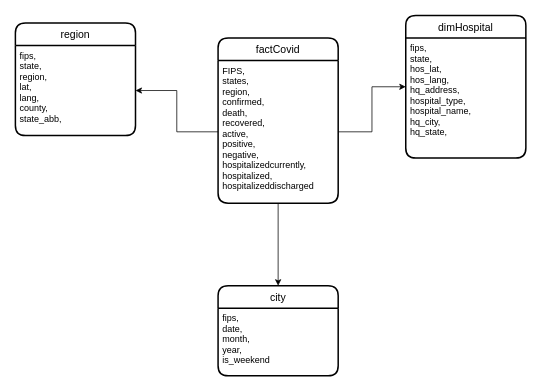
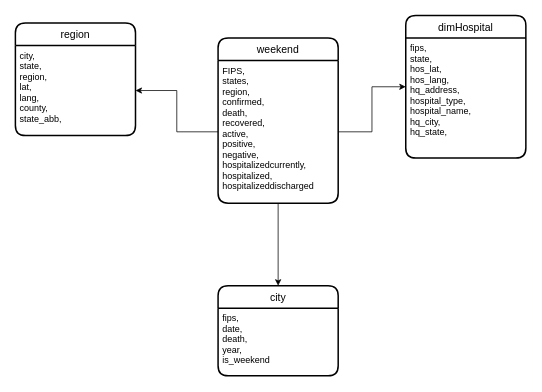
(278, 50) -> (278, 50)
(30, 56) -> (30, 56)
(232, 318) -> (232, 318)
